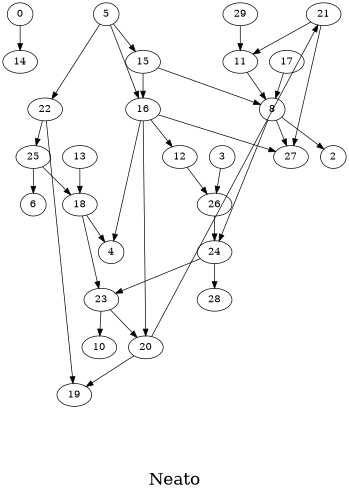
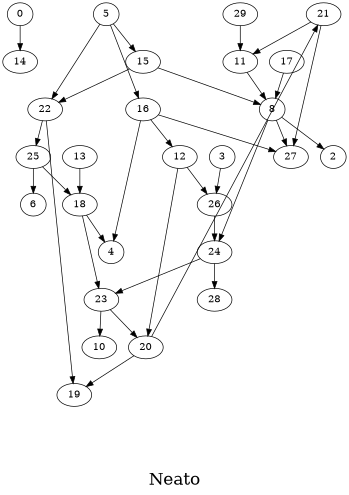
(143, 82) -> (97, 84)
(144, 225) -> (163, 249)
